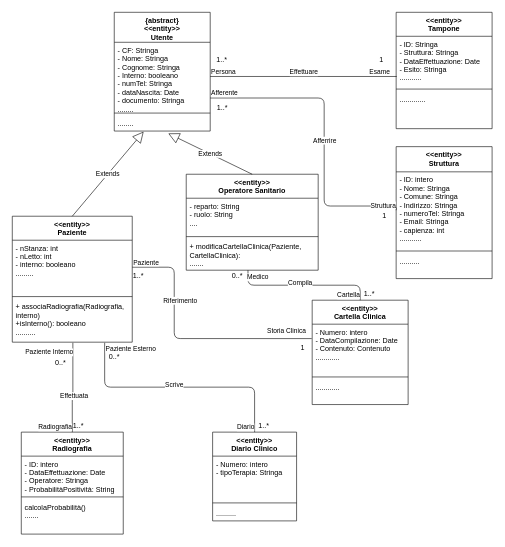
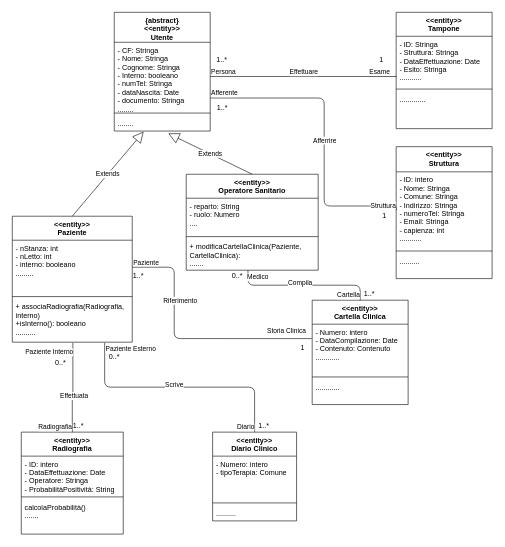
(220, 206) -> (220, 206)
(245, 464) -> (245, 464)
